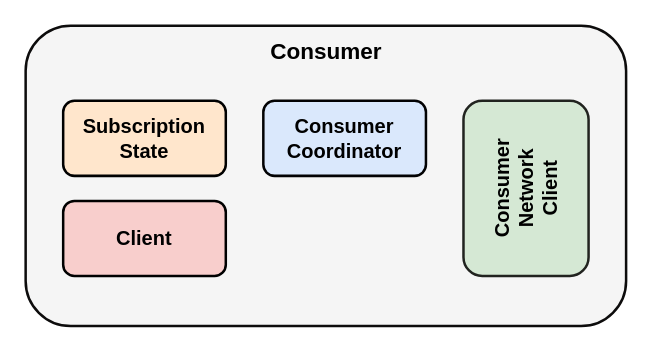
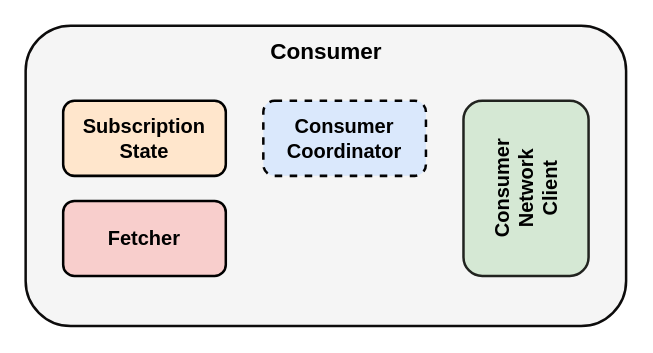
(344, 138) -> (344, 138)
(144, 238) -> (144, 238)
